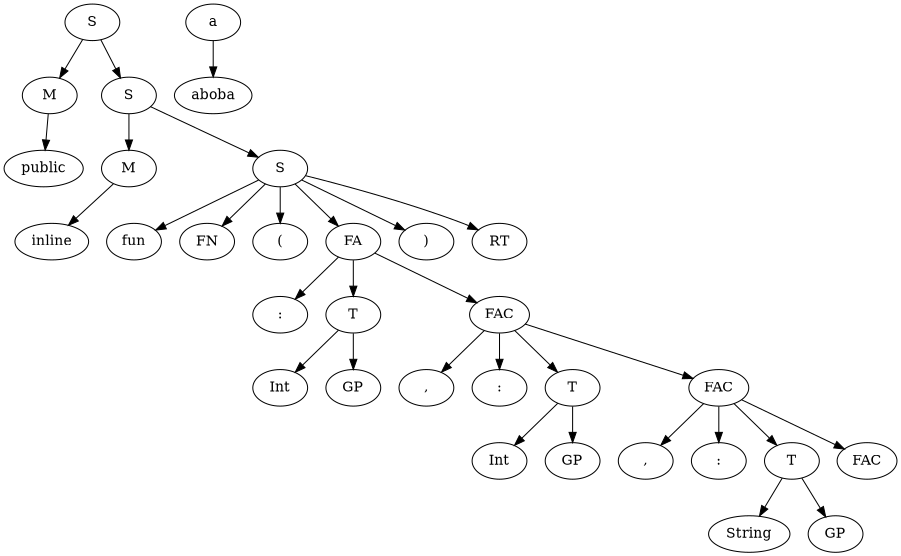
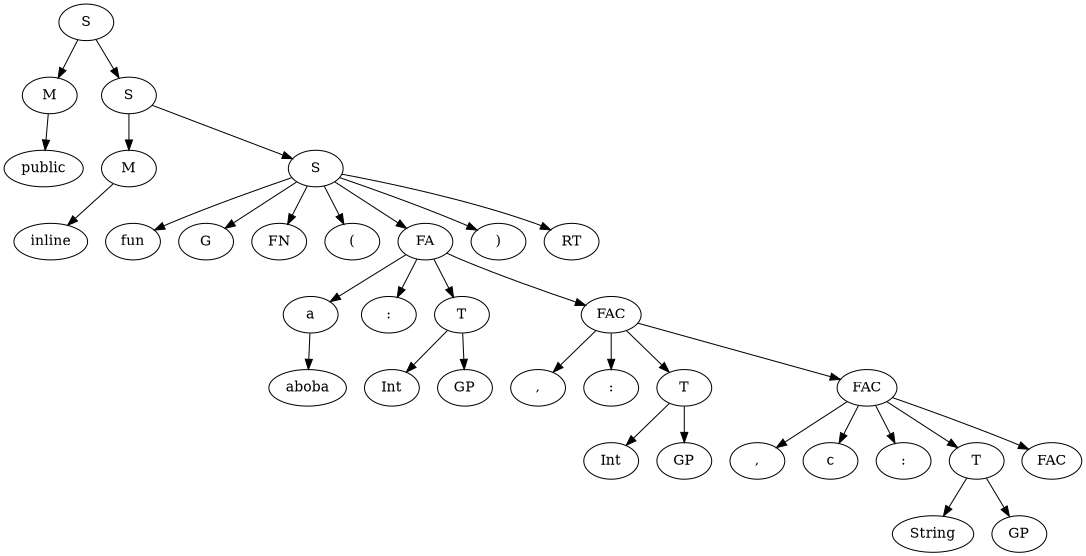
none -> (206, 242)
none -> (372, 275)
none -> (830, 461)
